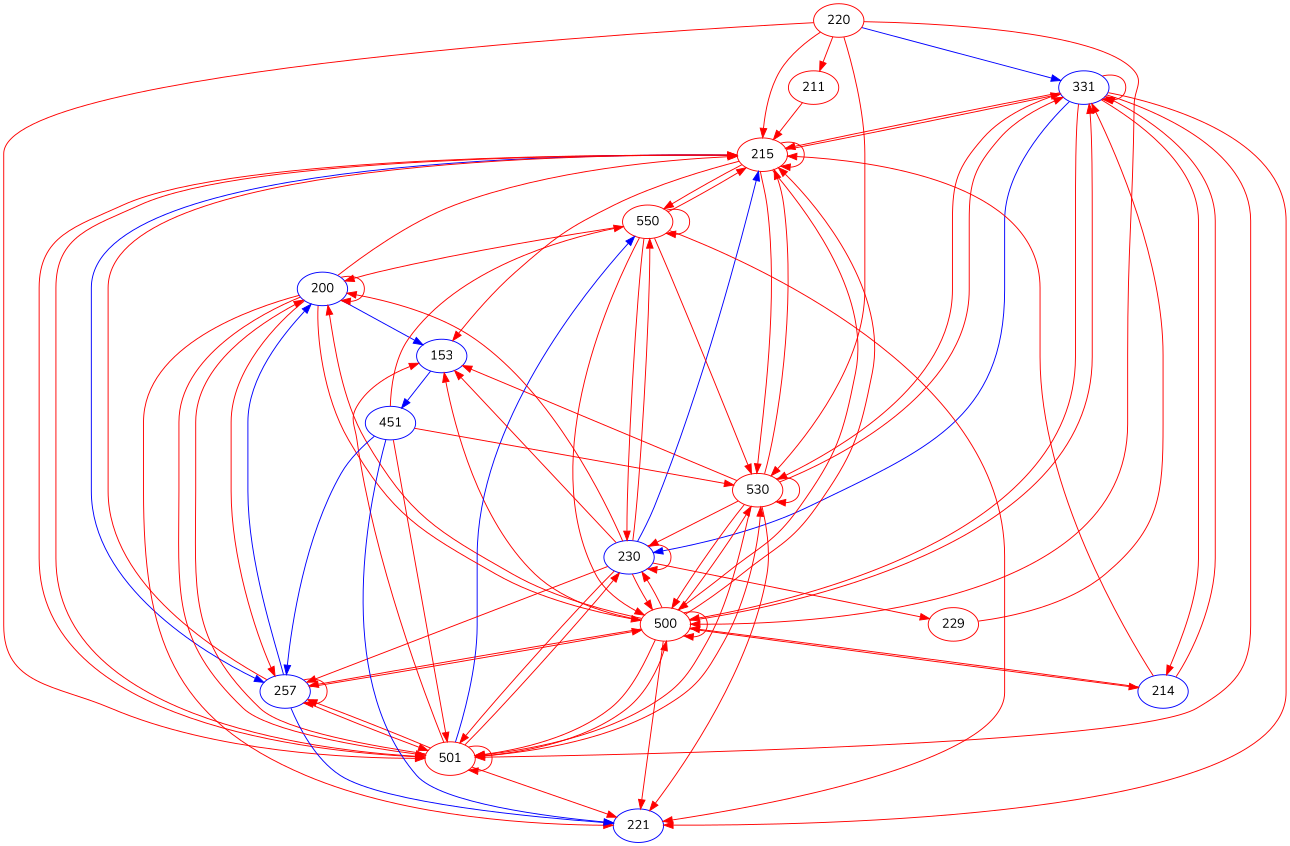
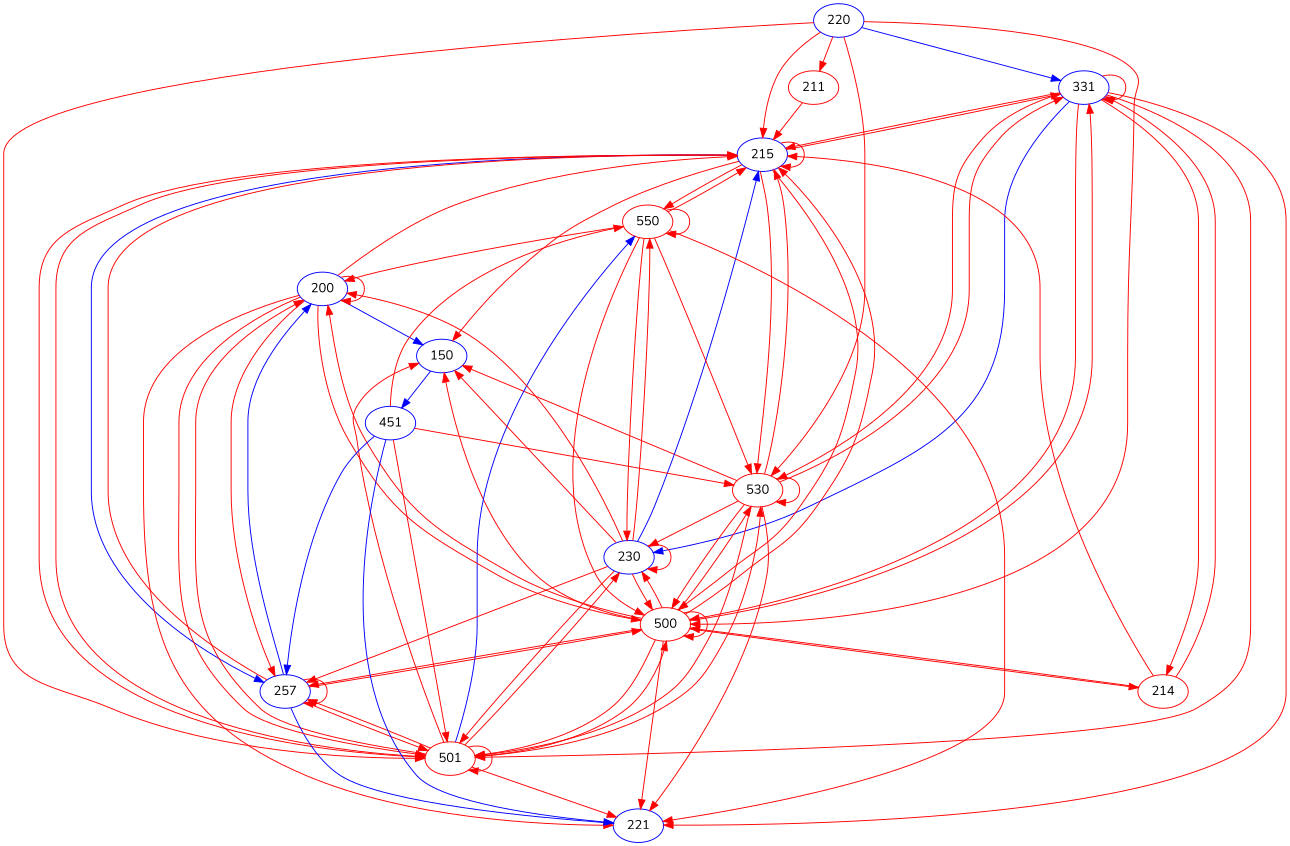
(839, 21) -> (839, 21)
(762, 155) -> (762, 155)
(442, 356) -> (442, 356)
(953, 624) -> none
(1163, 692) -> (1163, 692)
